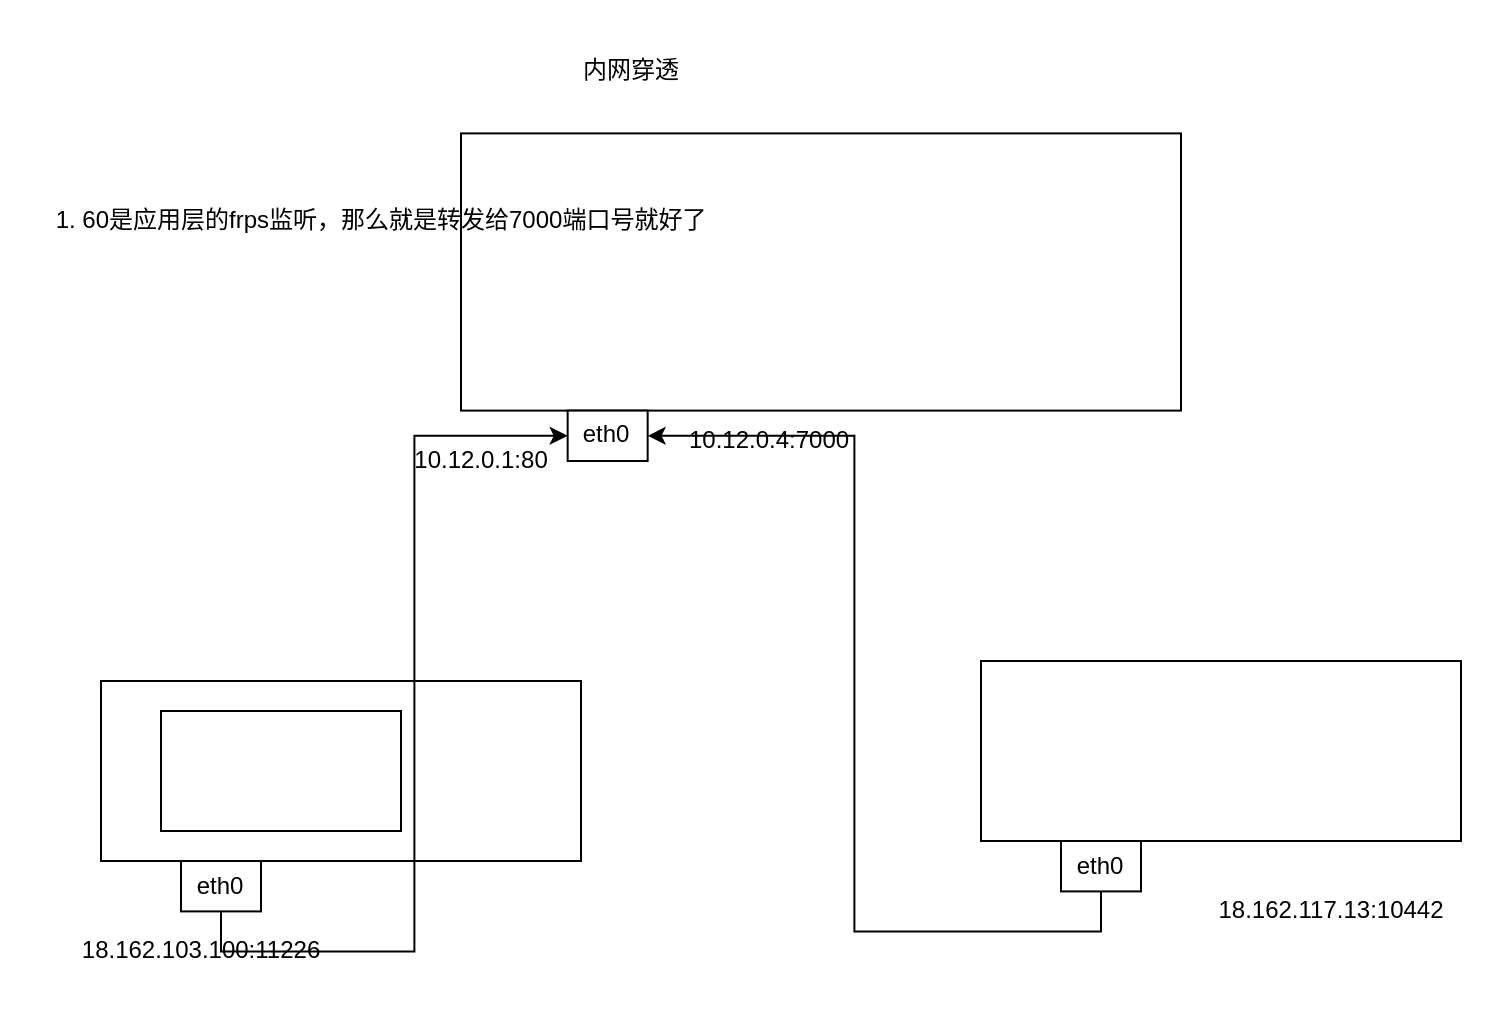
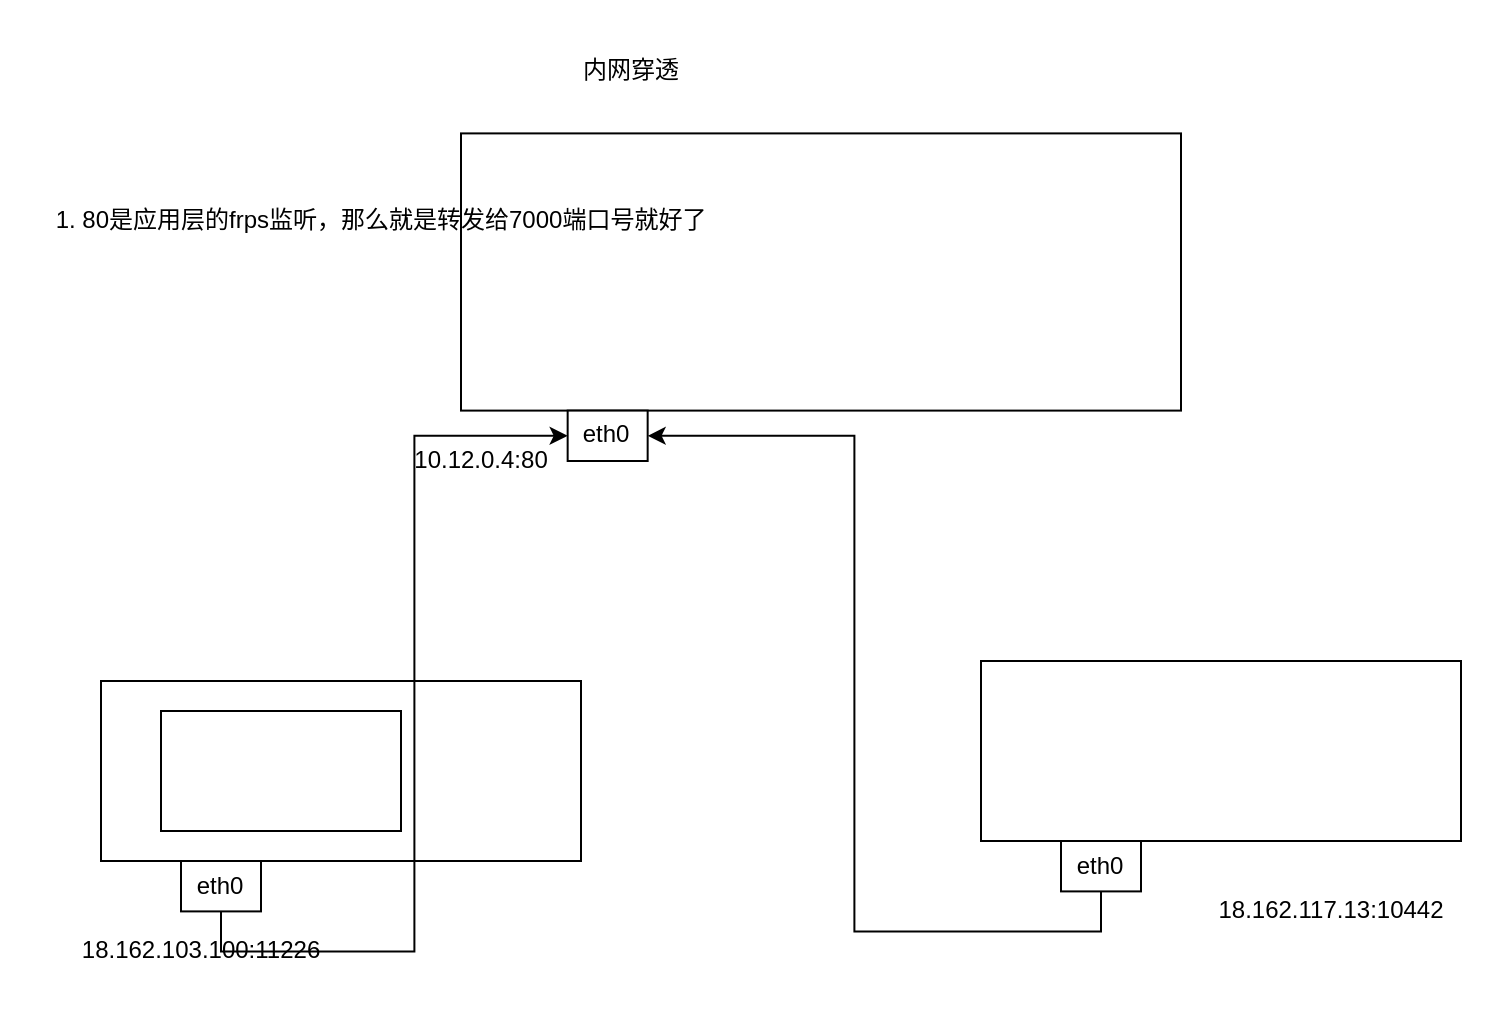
(382, 221) -> (382, 221)
(769, 441) -> none
(482, 461) -> (482, 461)
